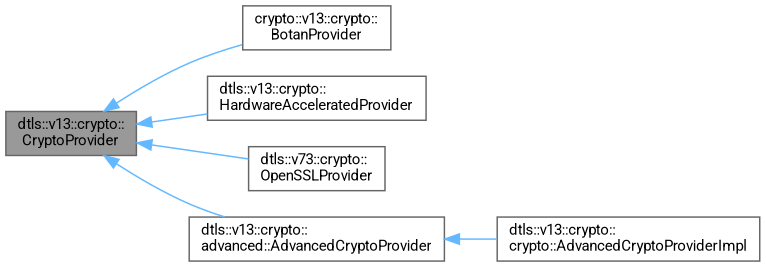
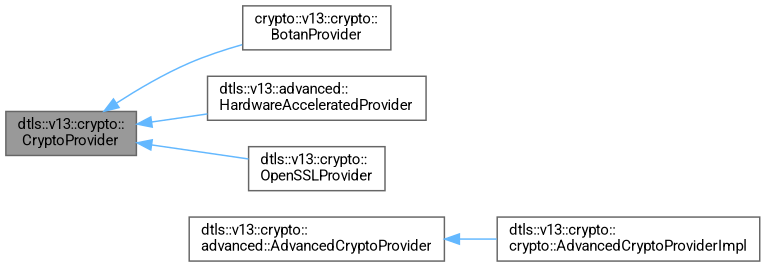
(317, 98) -> (317, 98)
(317, 169) -> (317, 169)
(169, 194) -> none
